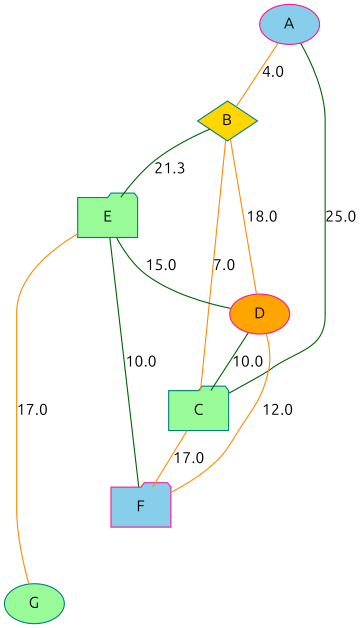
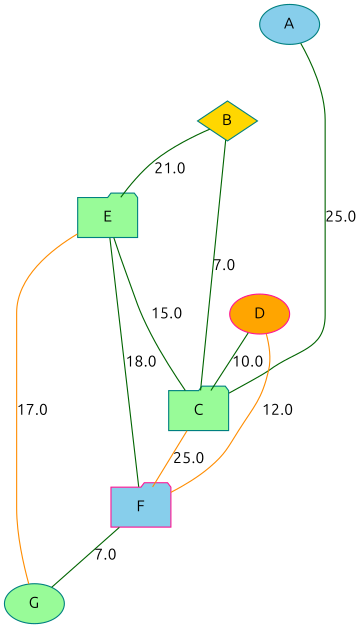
(290, 24) -> (290, 24)
(257, 75) -> none
(170, 169) -> (170, 169)
(243, 217) -> none
(213, 265) -> (213, 265)
(165, 286) -> (143, 317)
(141, 362) -> (141, 362)
(189, 459) -> (189, 459)
none -> (86, 557)
